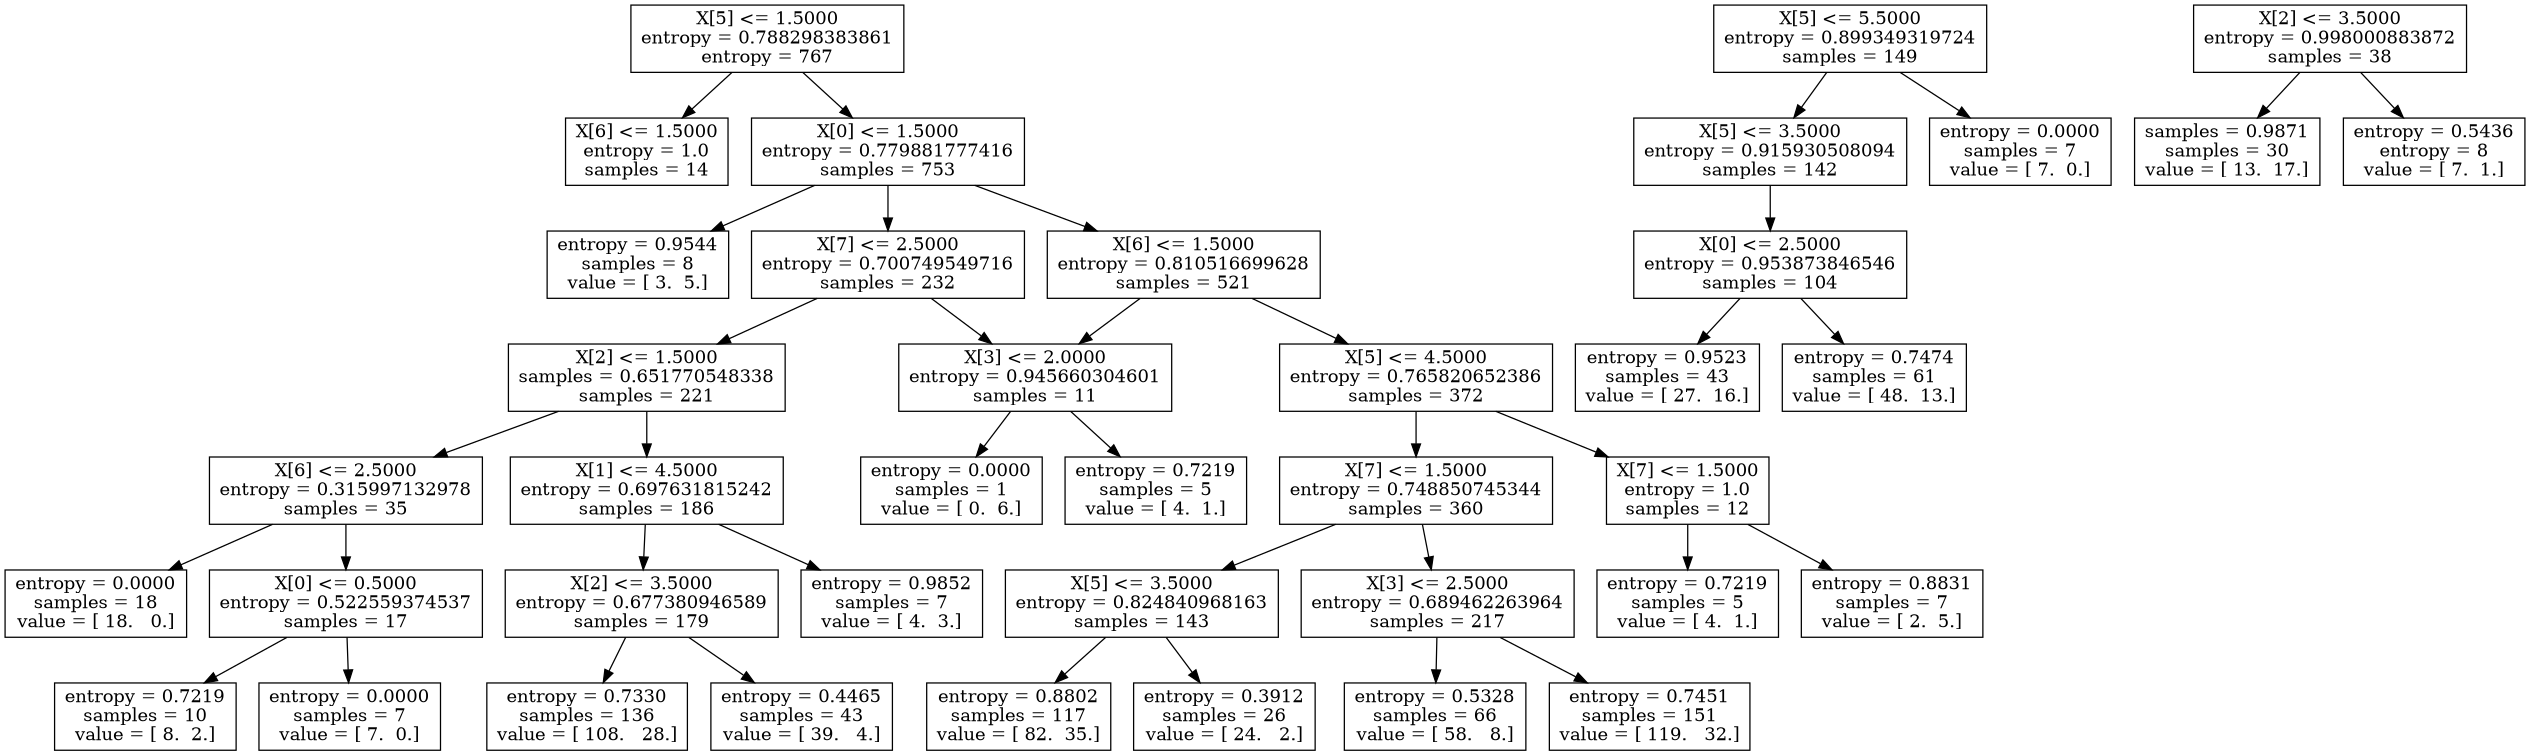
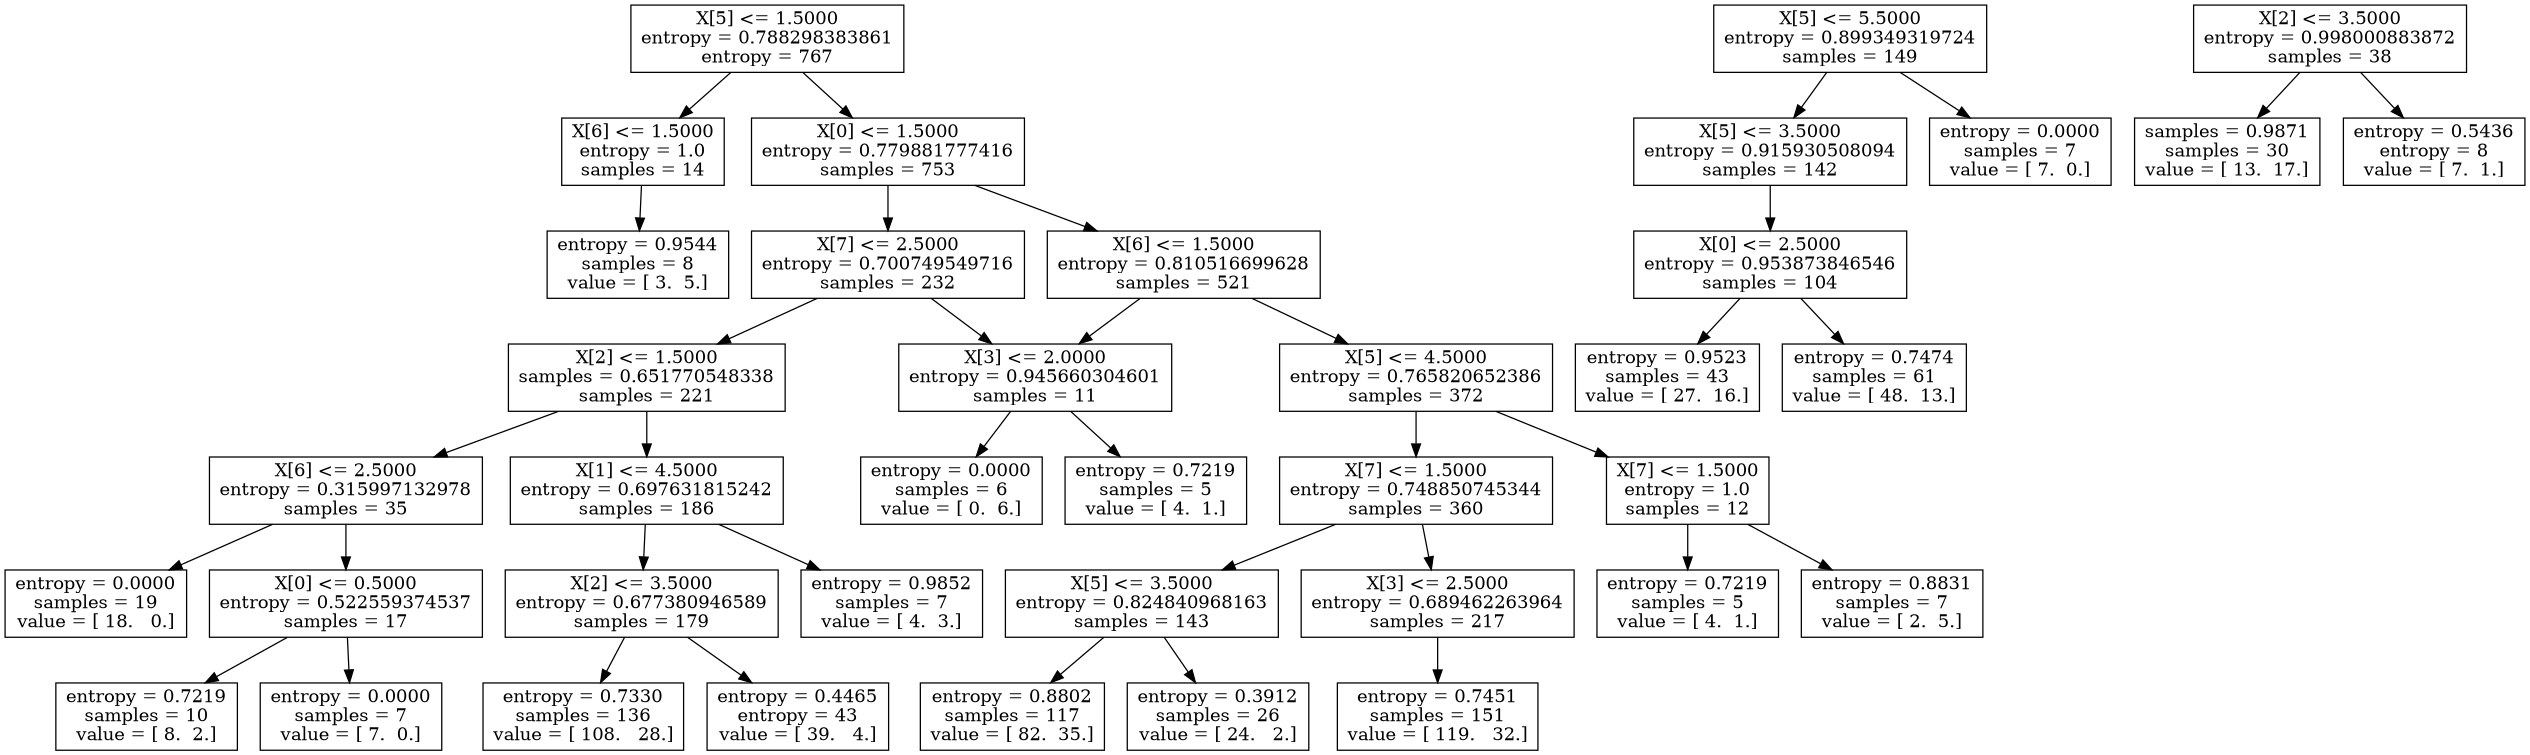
(769, 206) -> (641, 202)
(951, 491) -> (951, 491)
(96, 604) -> (96, 604)
(802, 717) -> (798, 717)
(1435, 717) -> none
